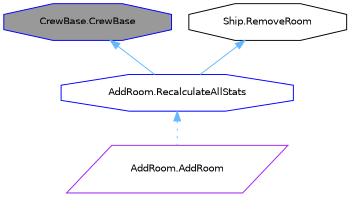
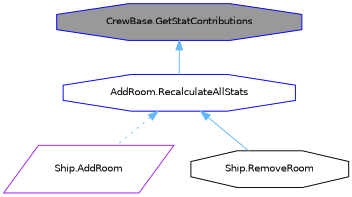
(88, 22) -> (179, 22)
(219, 60) -> (228, 134)
(177, 169) -> (89, 169)
